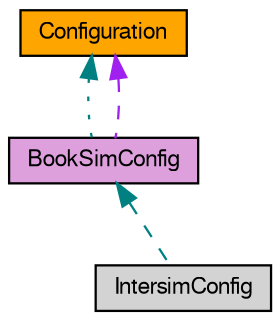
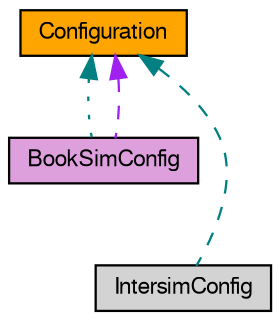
(150, 234) -> (225, 158)
